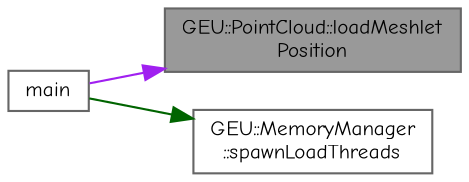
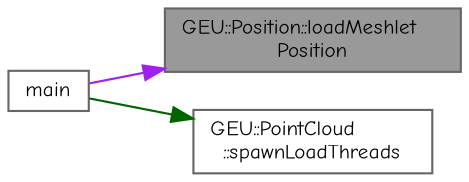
(313, 40) -> (313, 40)
(313, 142) -> (313, 142)
